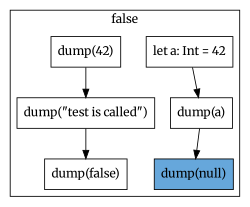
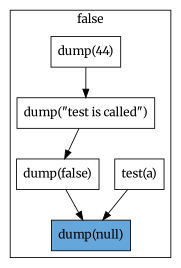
(86, 52) -> (86, 52)
(190, 52) -> none
(201, 113) -> (139, 174)
none -> (72, 201)
